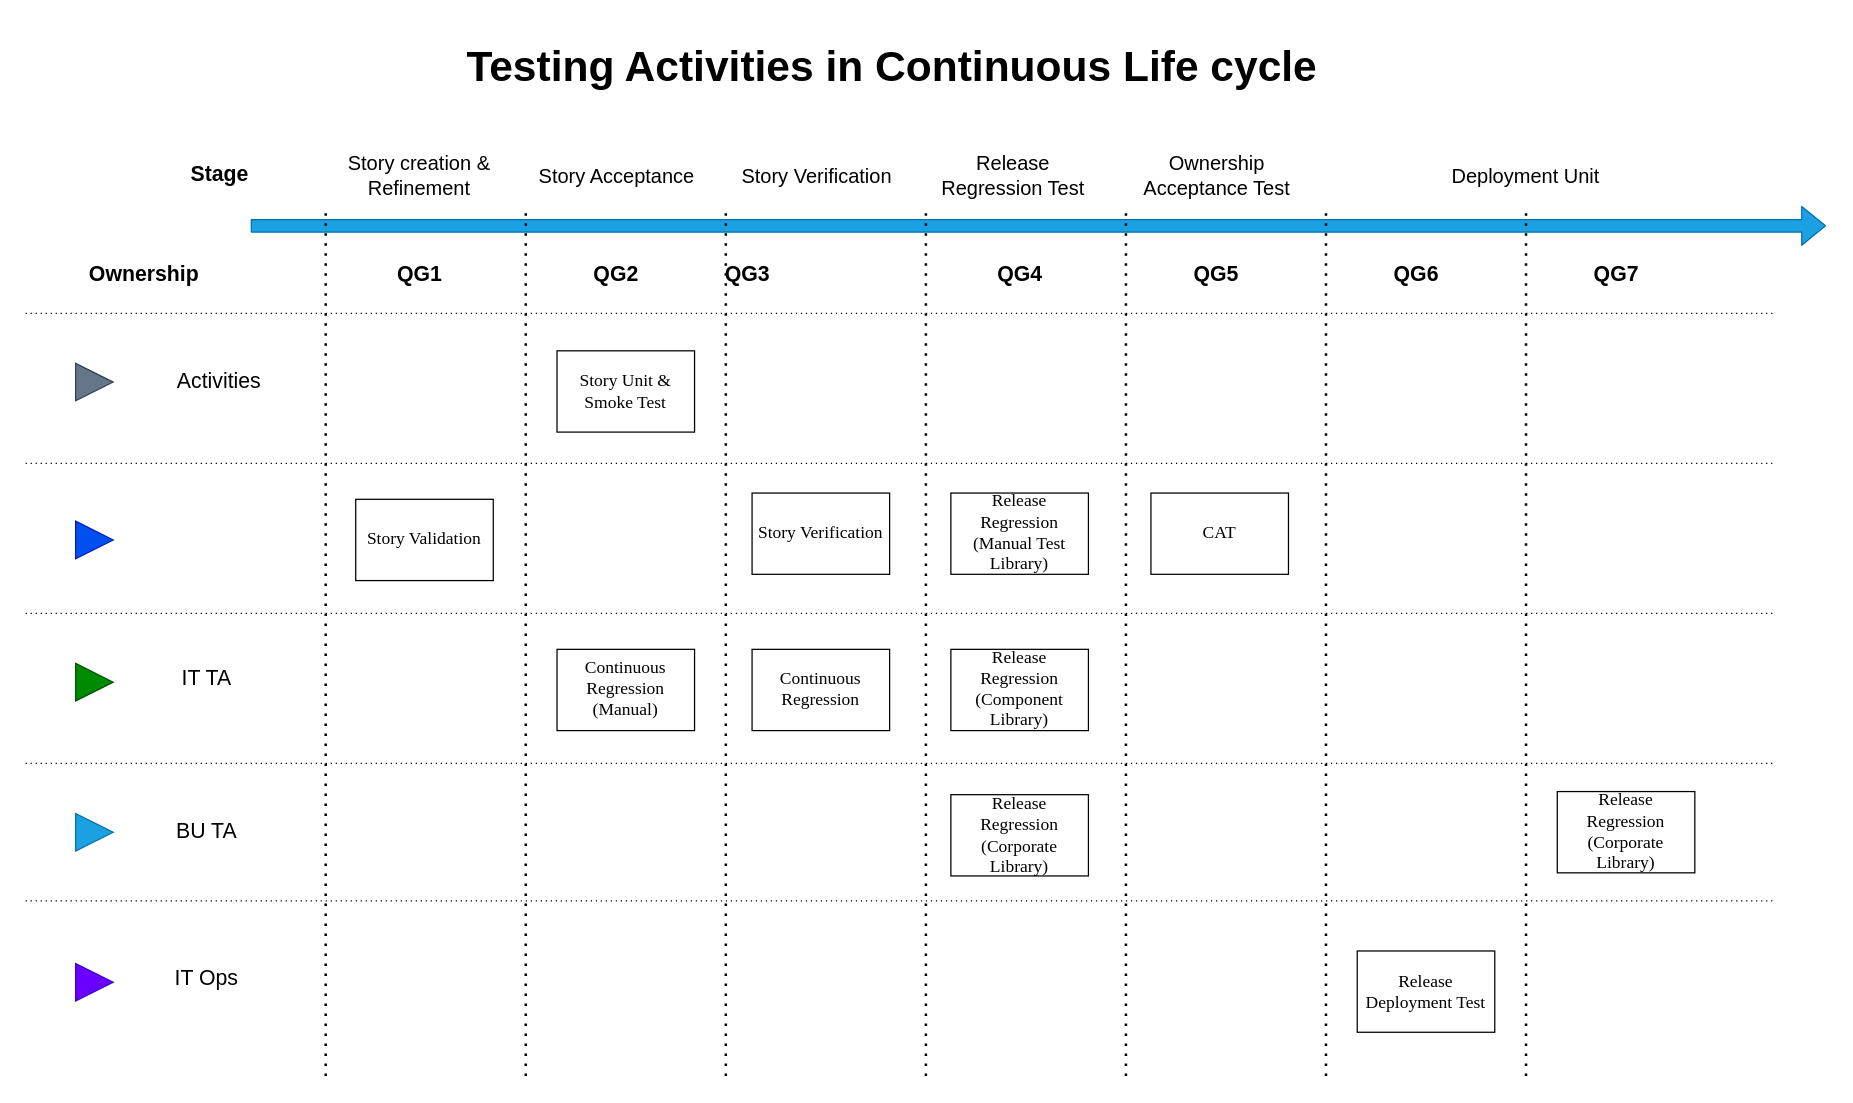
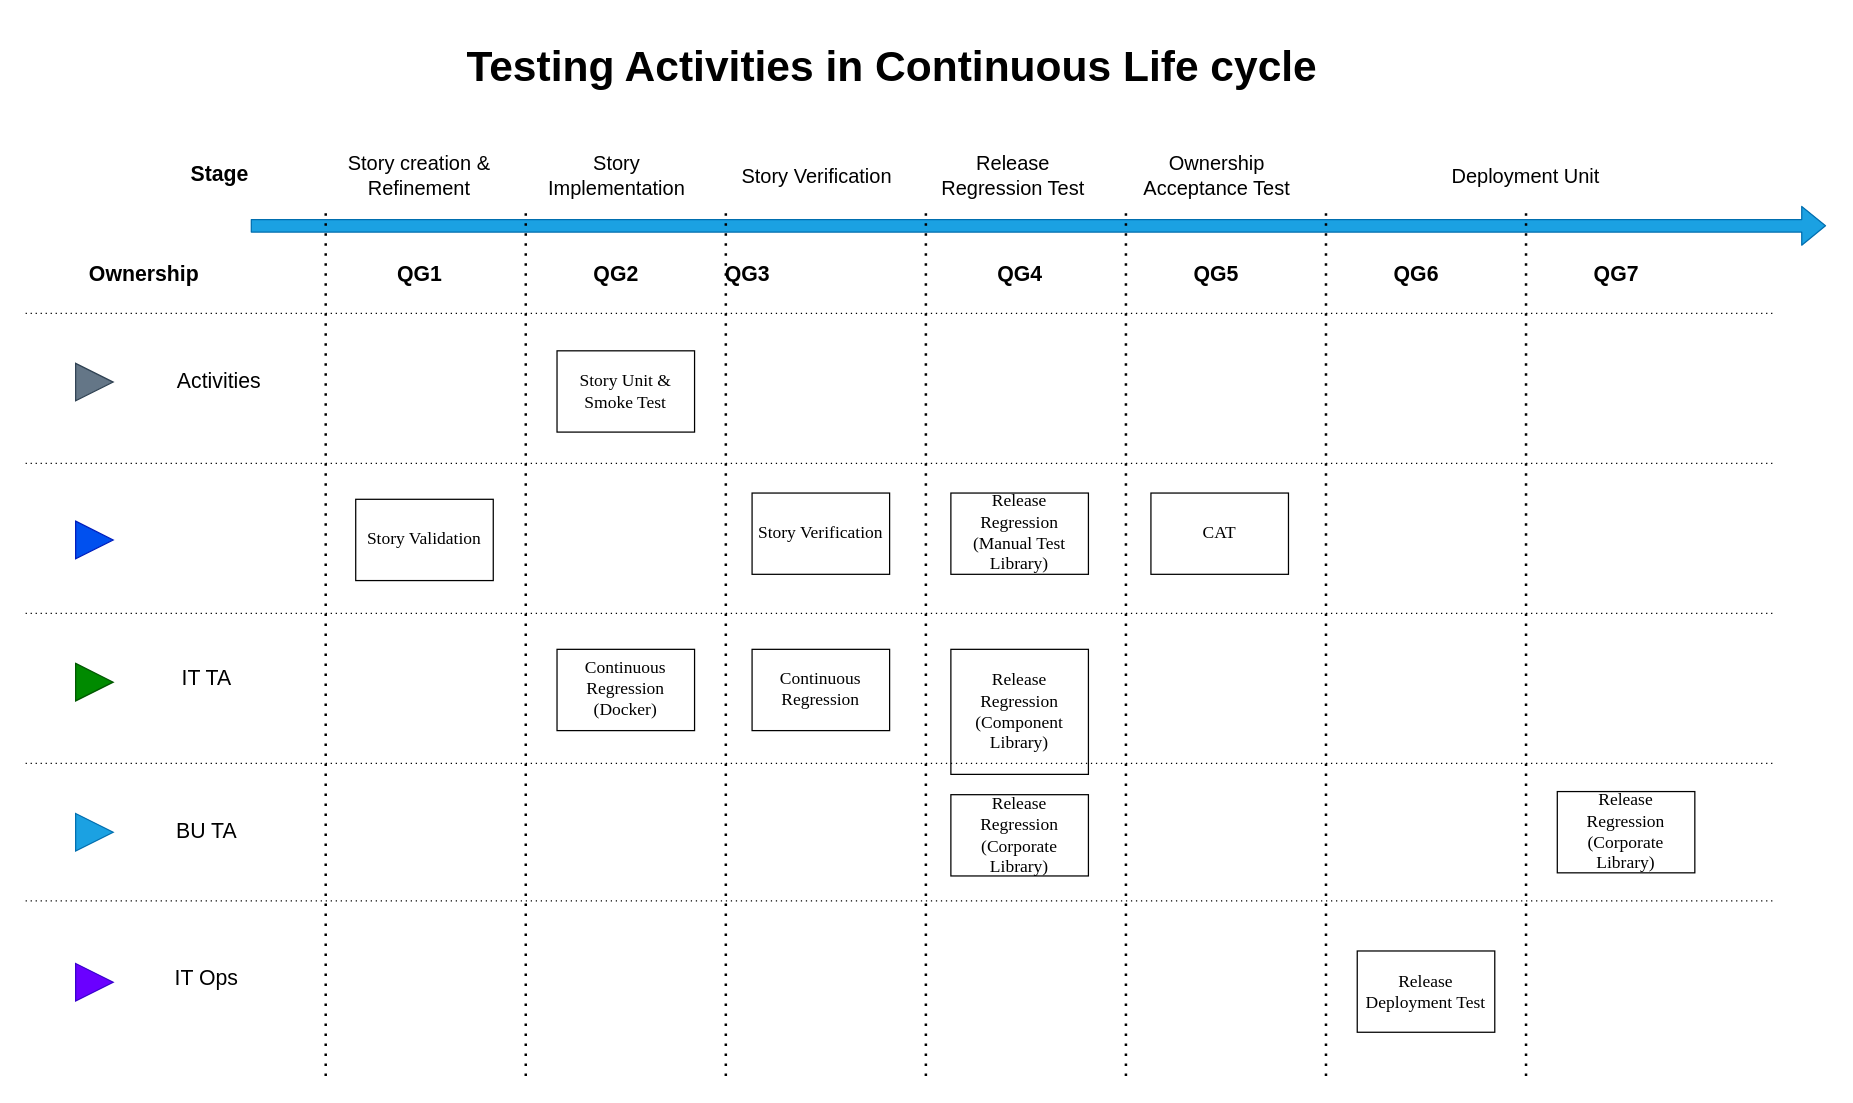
(617, 176) -> (617, 176)
(626, 689) -> (626, 689)
(1019, 690) -> (1019, 712)
